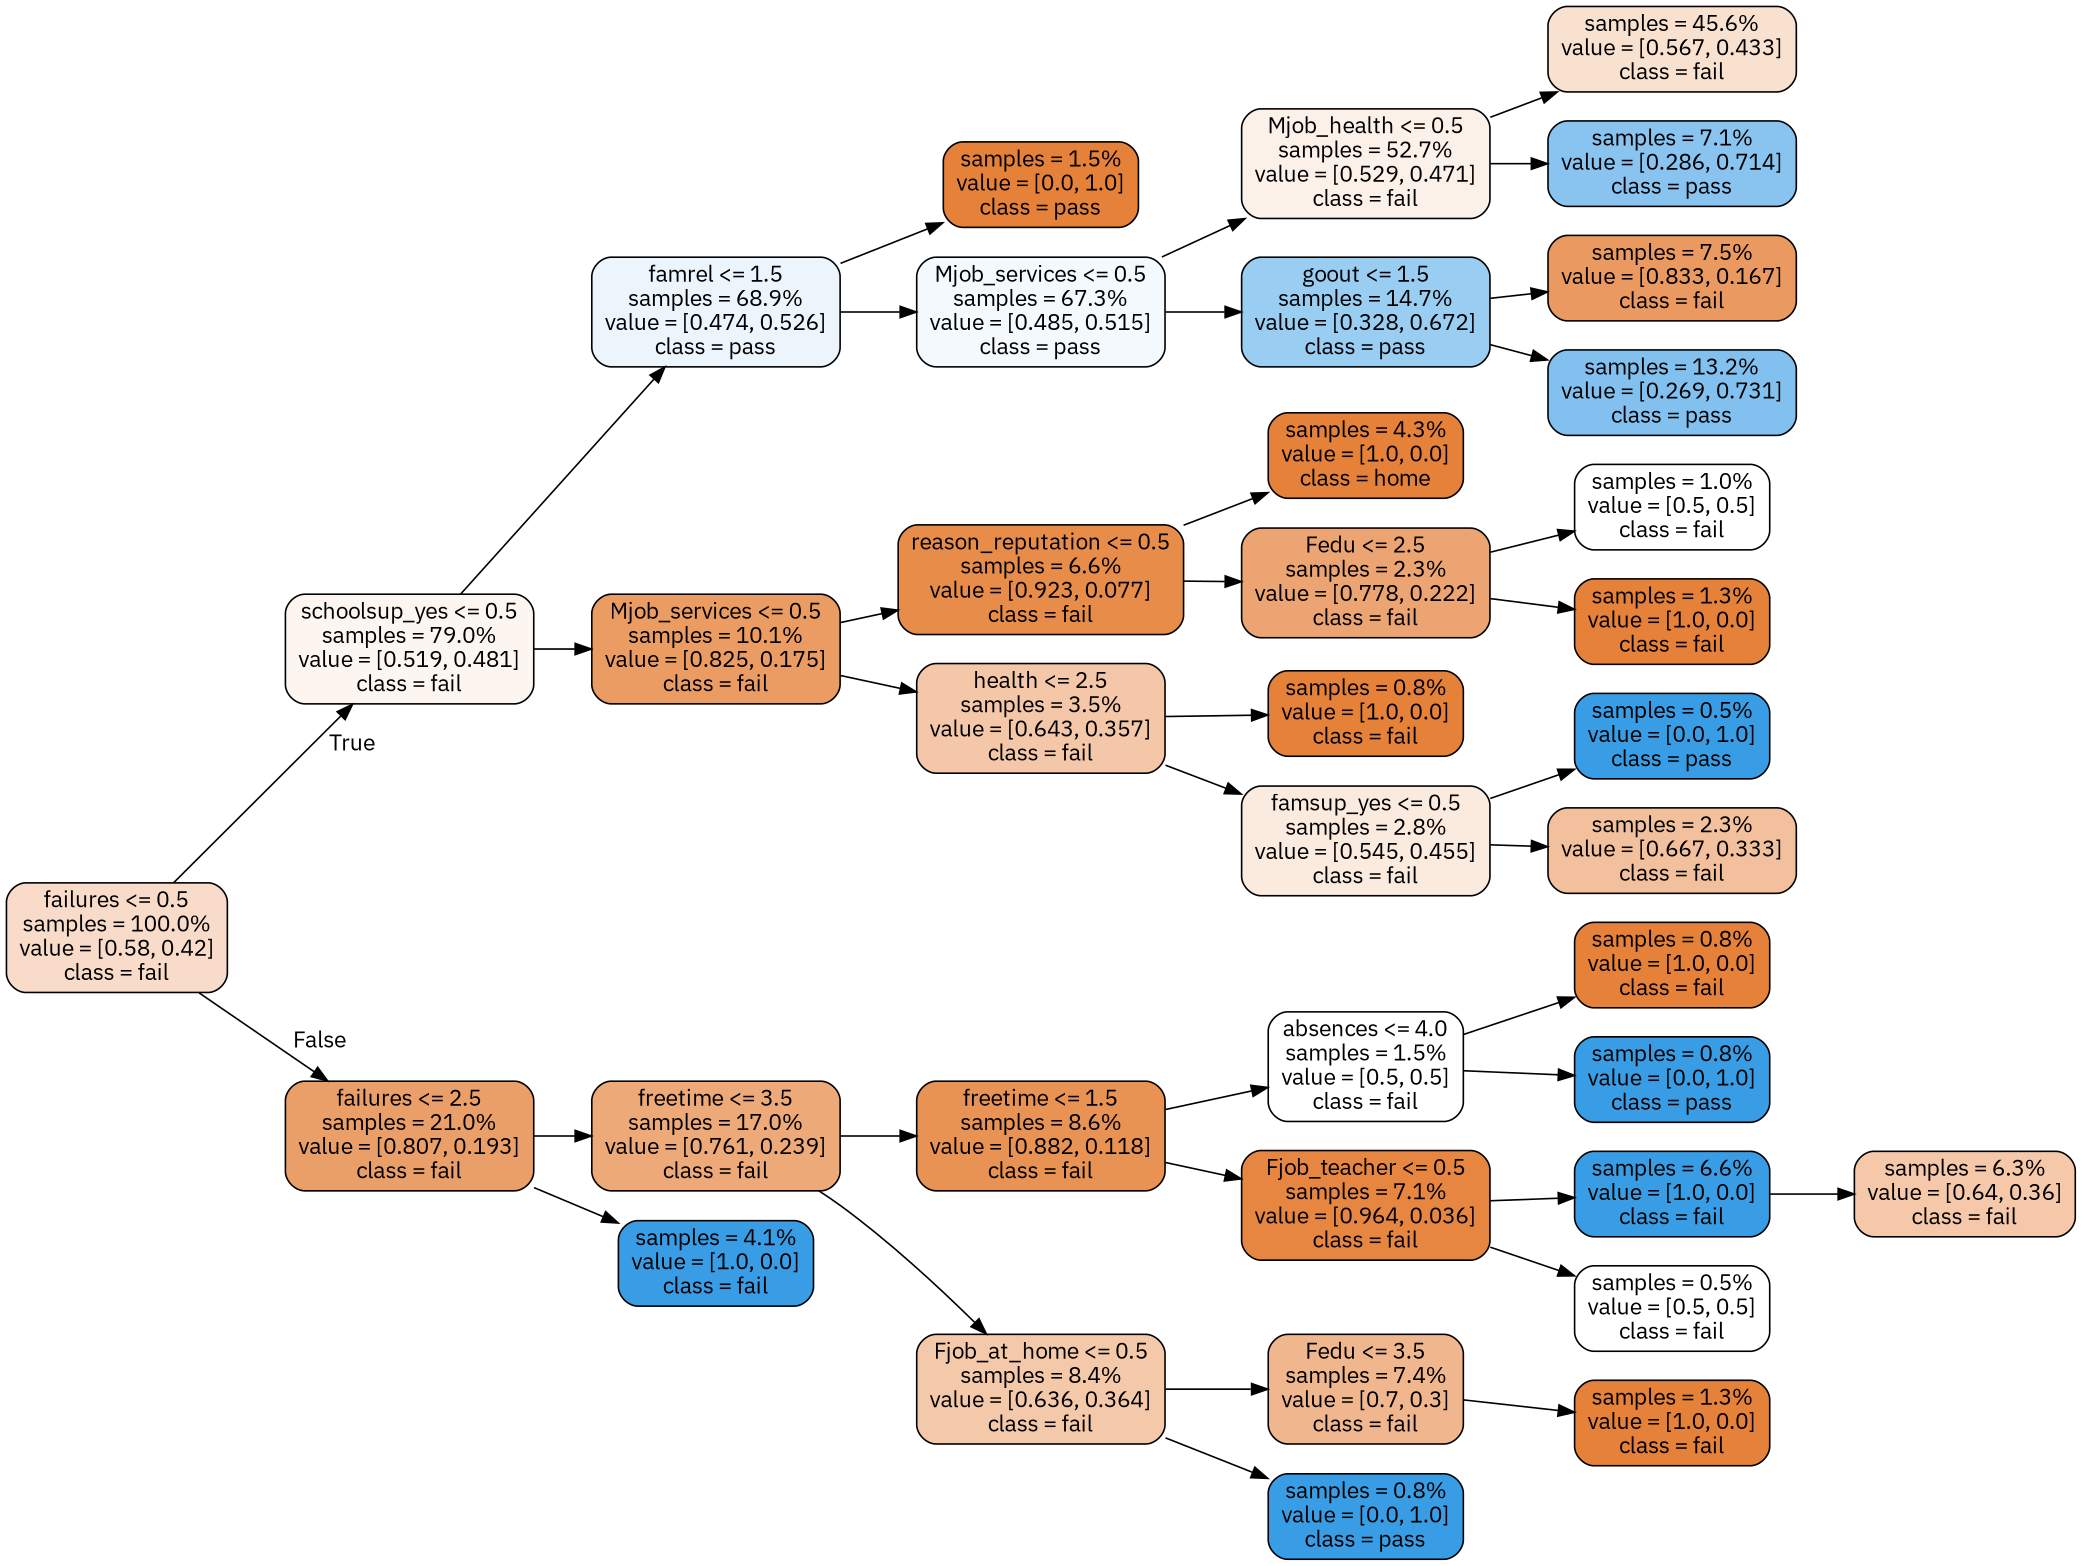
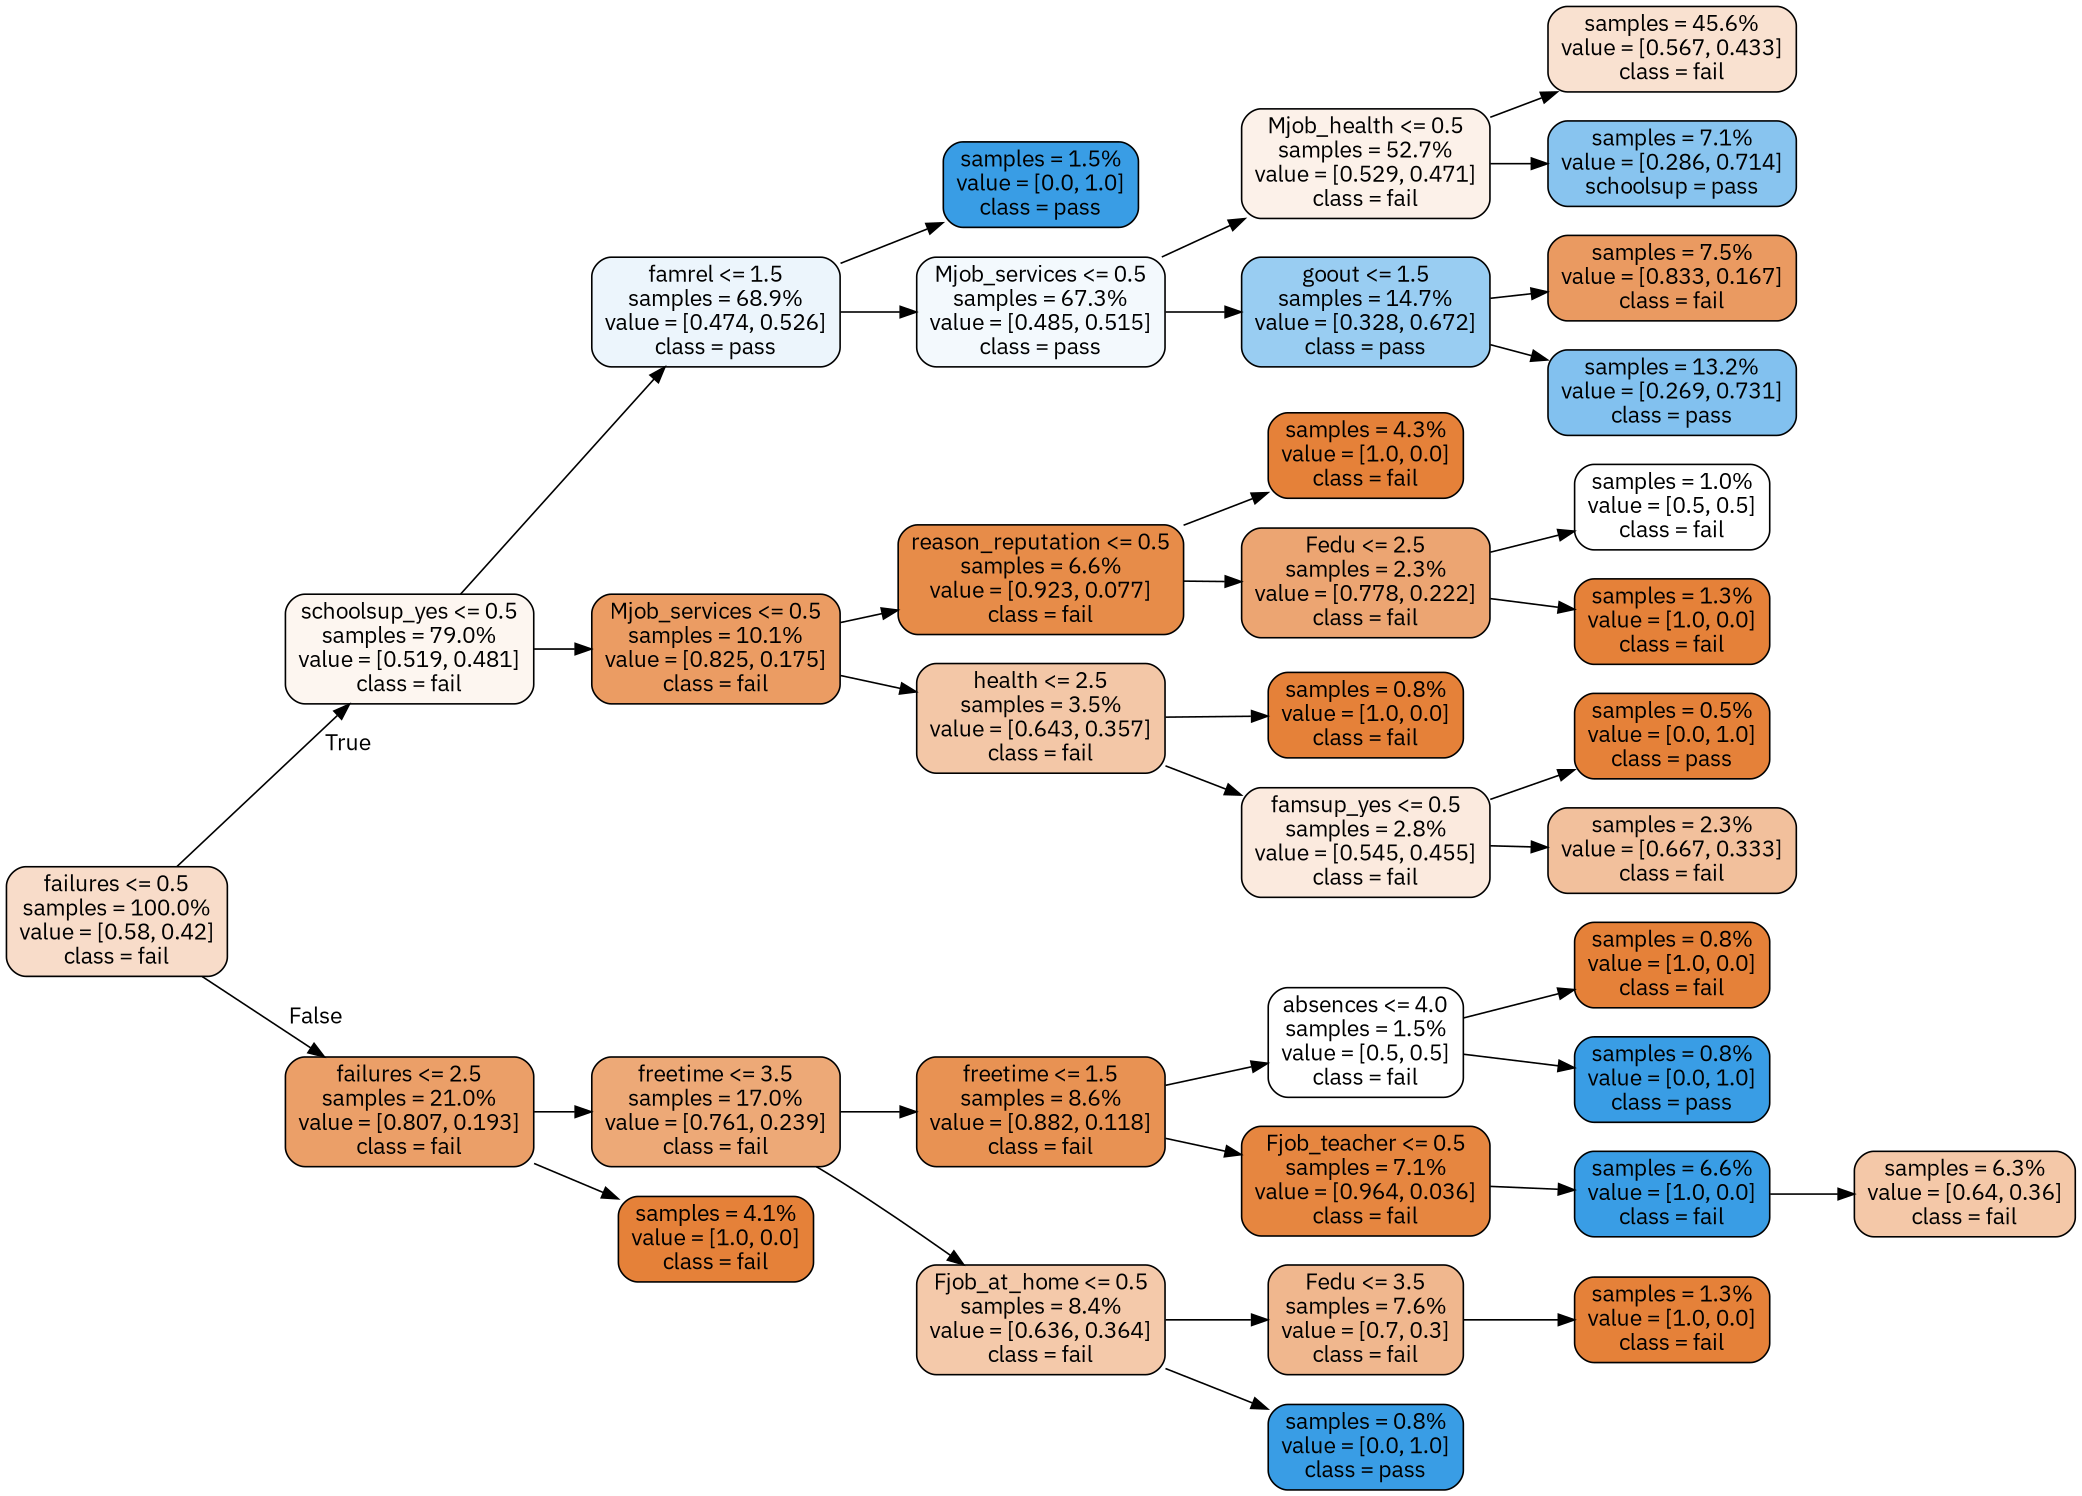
(1672, 164) -> (1672, 164)
(1041, 185) -> (1041, 185)
(1366, 456) -> (1366, 456)
(1672, 736) -> (1672, 736)
(716, 1263) -> (716, 1239)
(1672, 1309) -> none
(1366, 1389) -> (1366, 1320)
